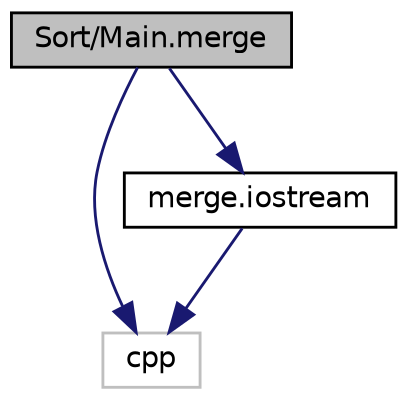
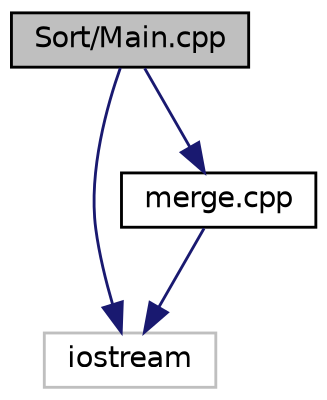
(151, 40) -> (130, 40)
(260, 200) -> (219, 200)
(151, 360) -> (130, 360)
